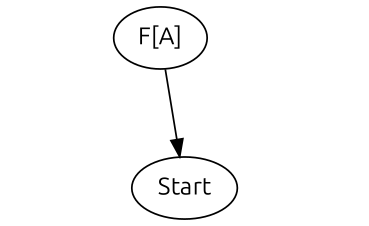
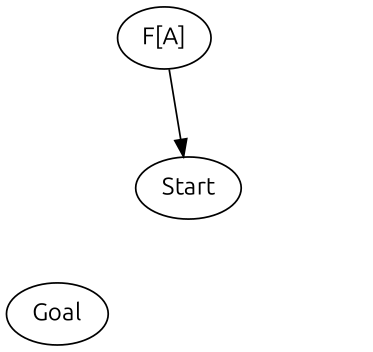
none -> (57, 314)
